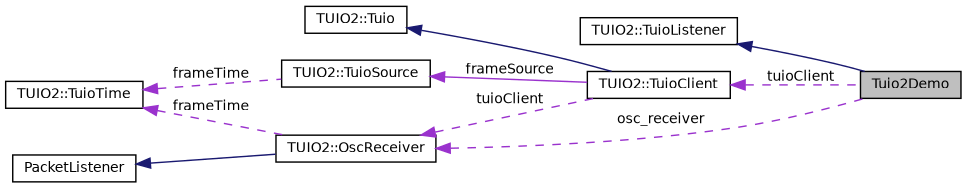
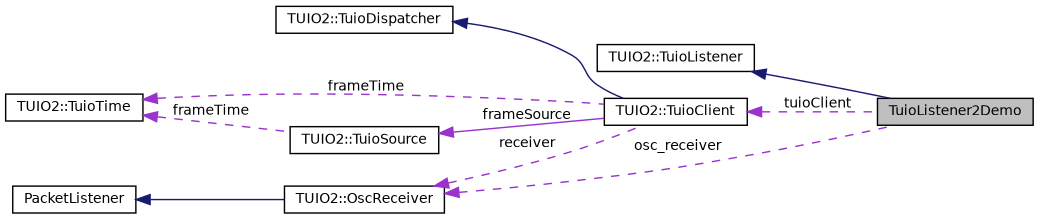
(356, 20) -> (364, 20)
(911, 85) -> (955, 112)
(508, 100) -> (525, 144)
(221, 123) -> (381, 95)
